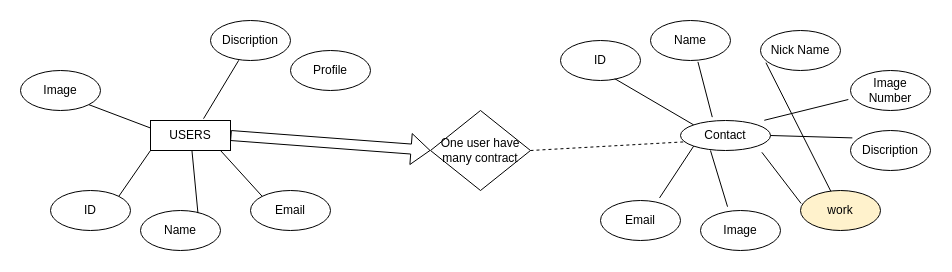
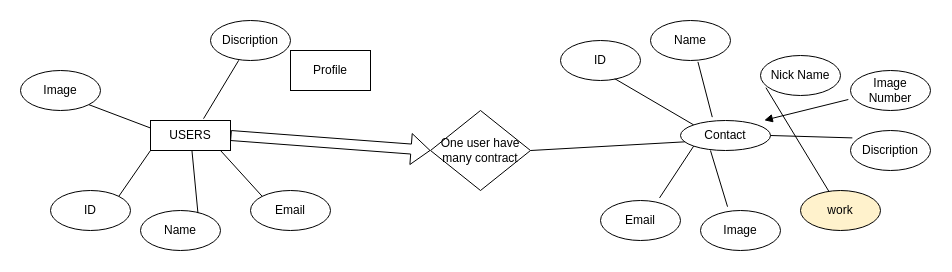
(801, 51) -> (801, 76)
(331, 71) -> (331, 71)
(780, 116) -> (785, 115)
(606, 146) -> (606, 146)
(782, 178) -> none
